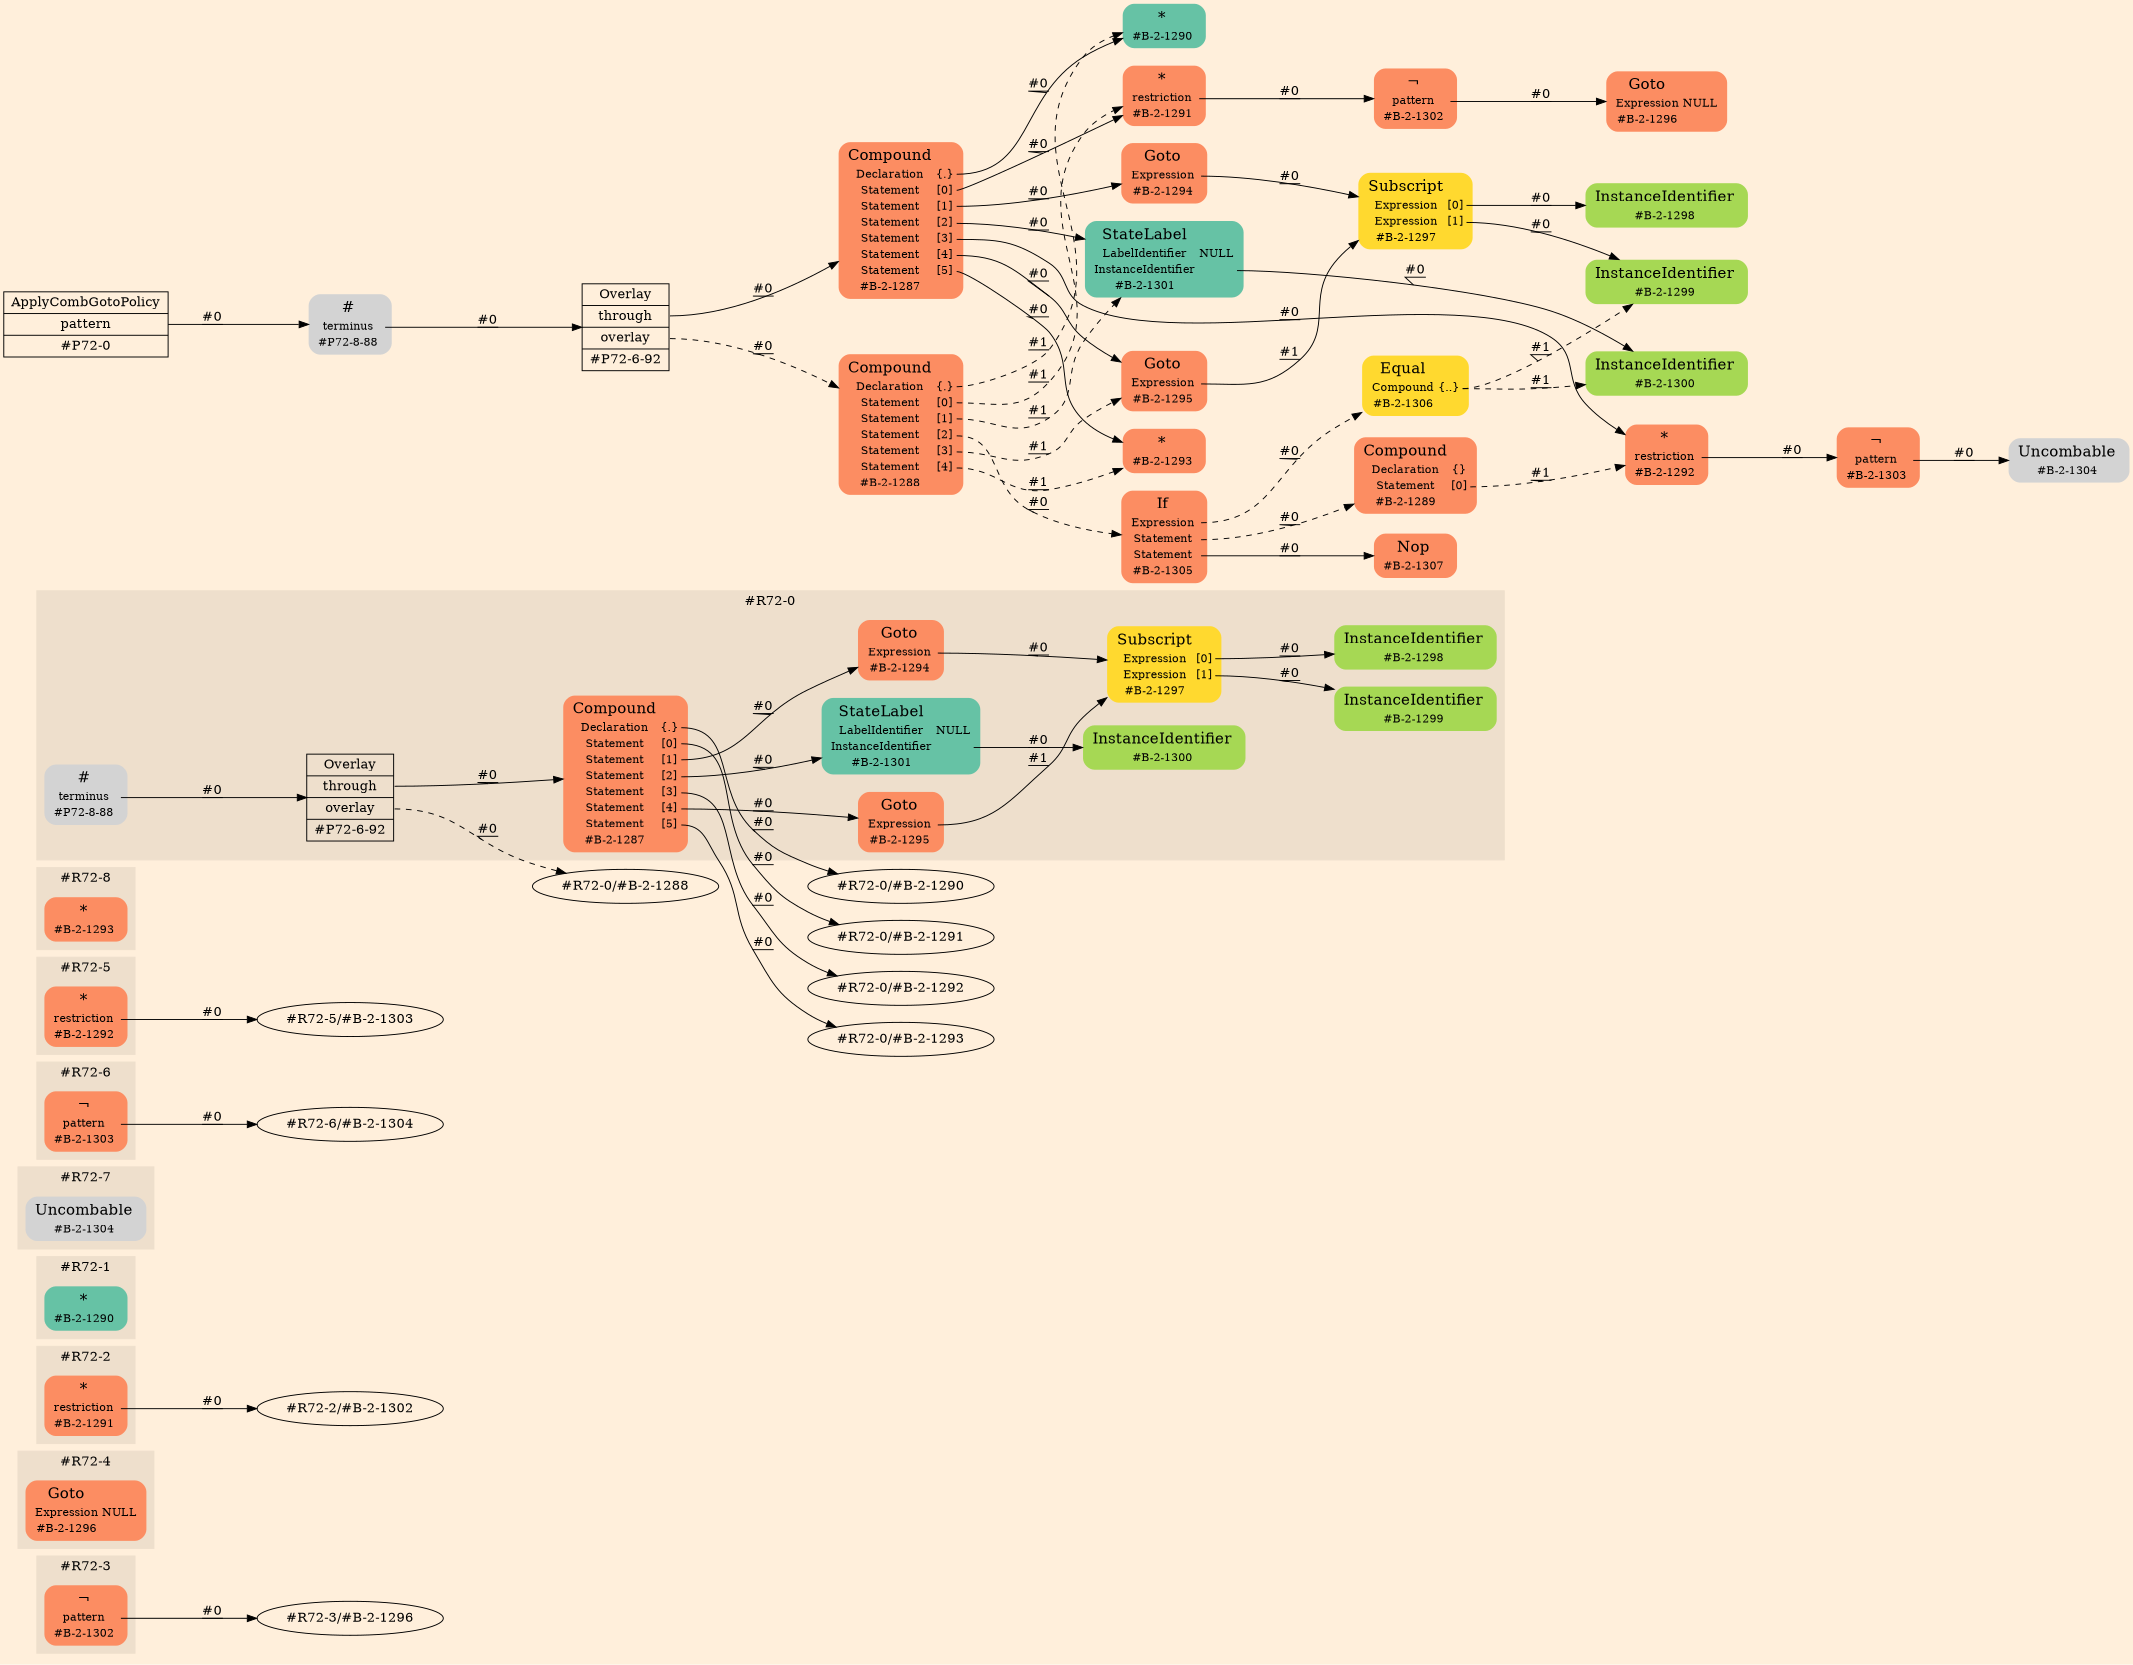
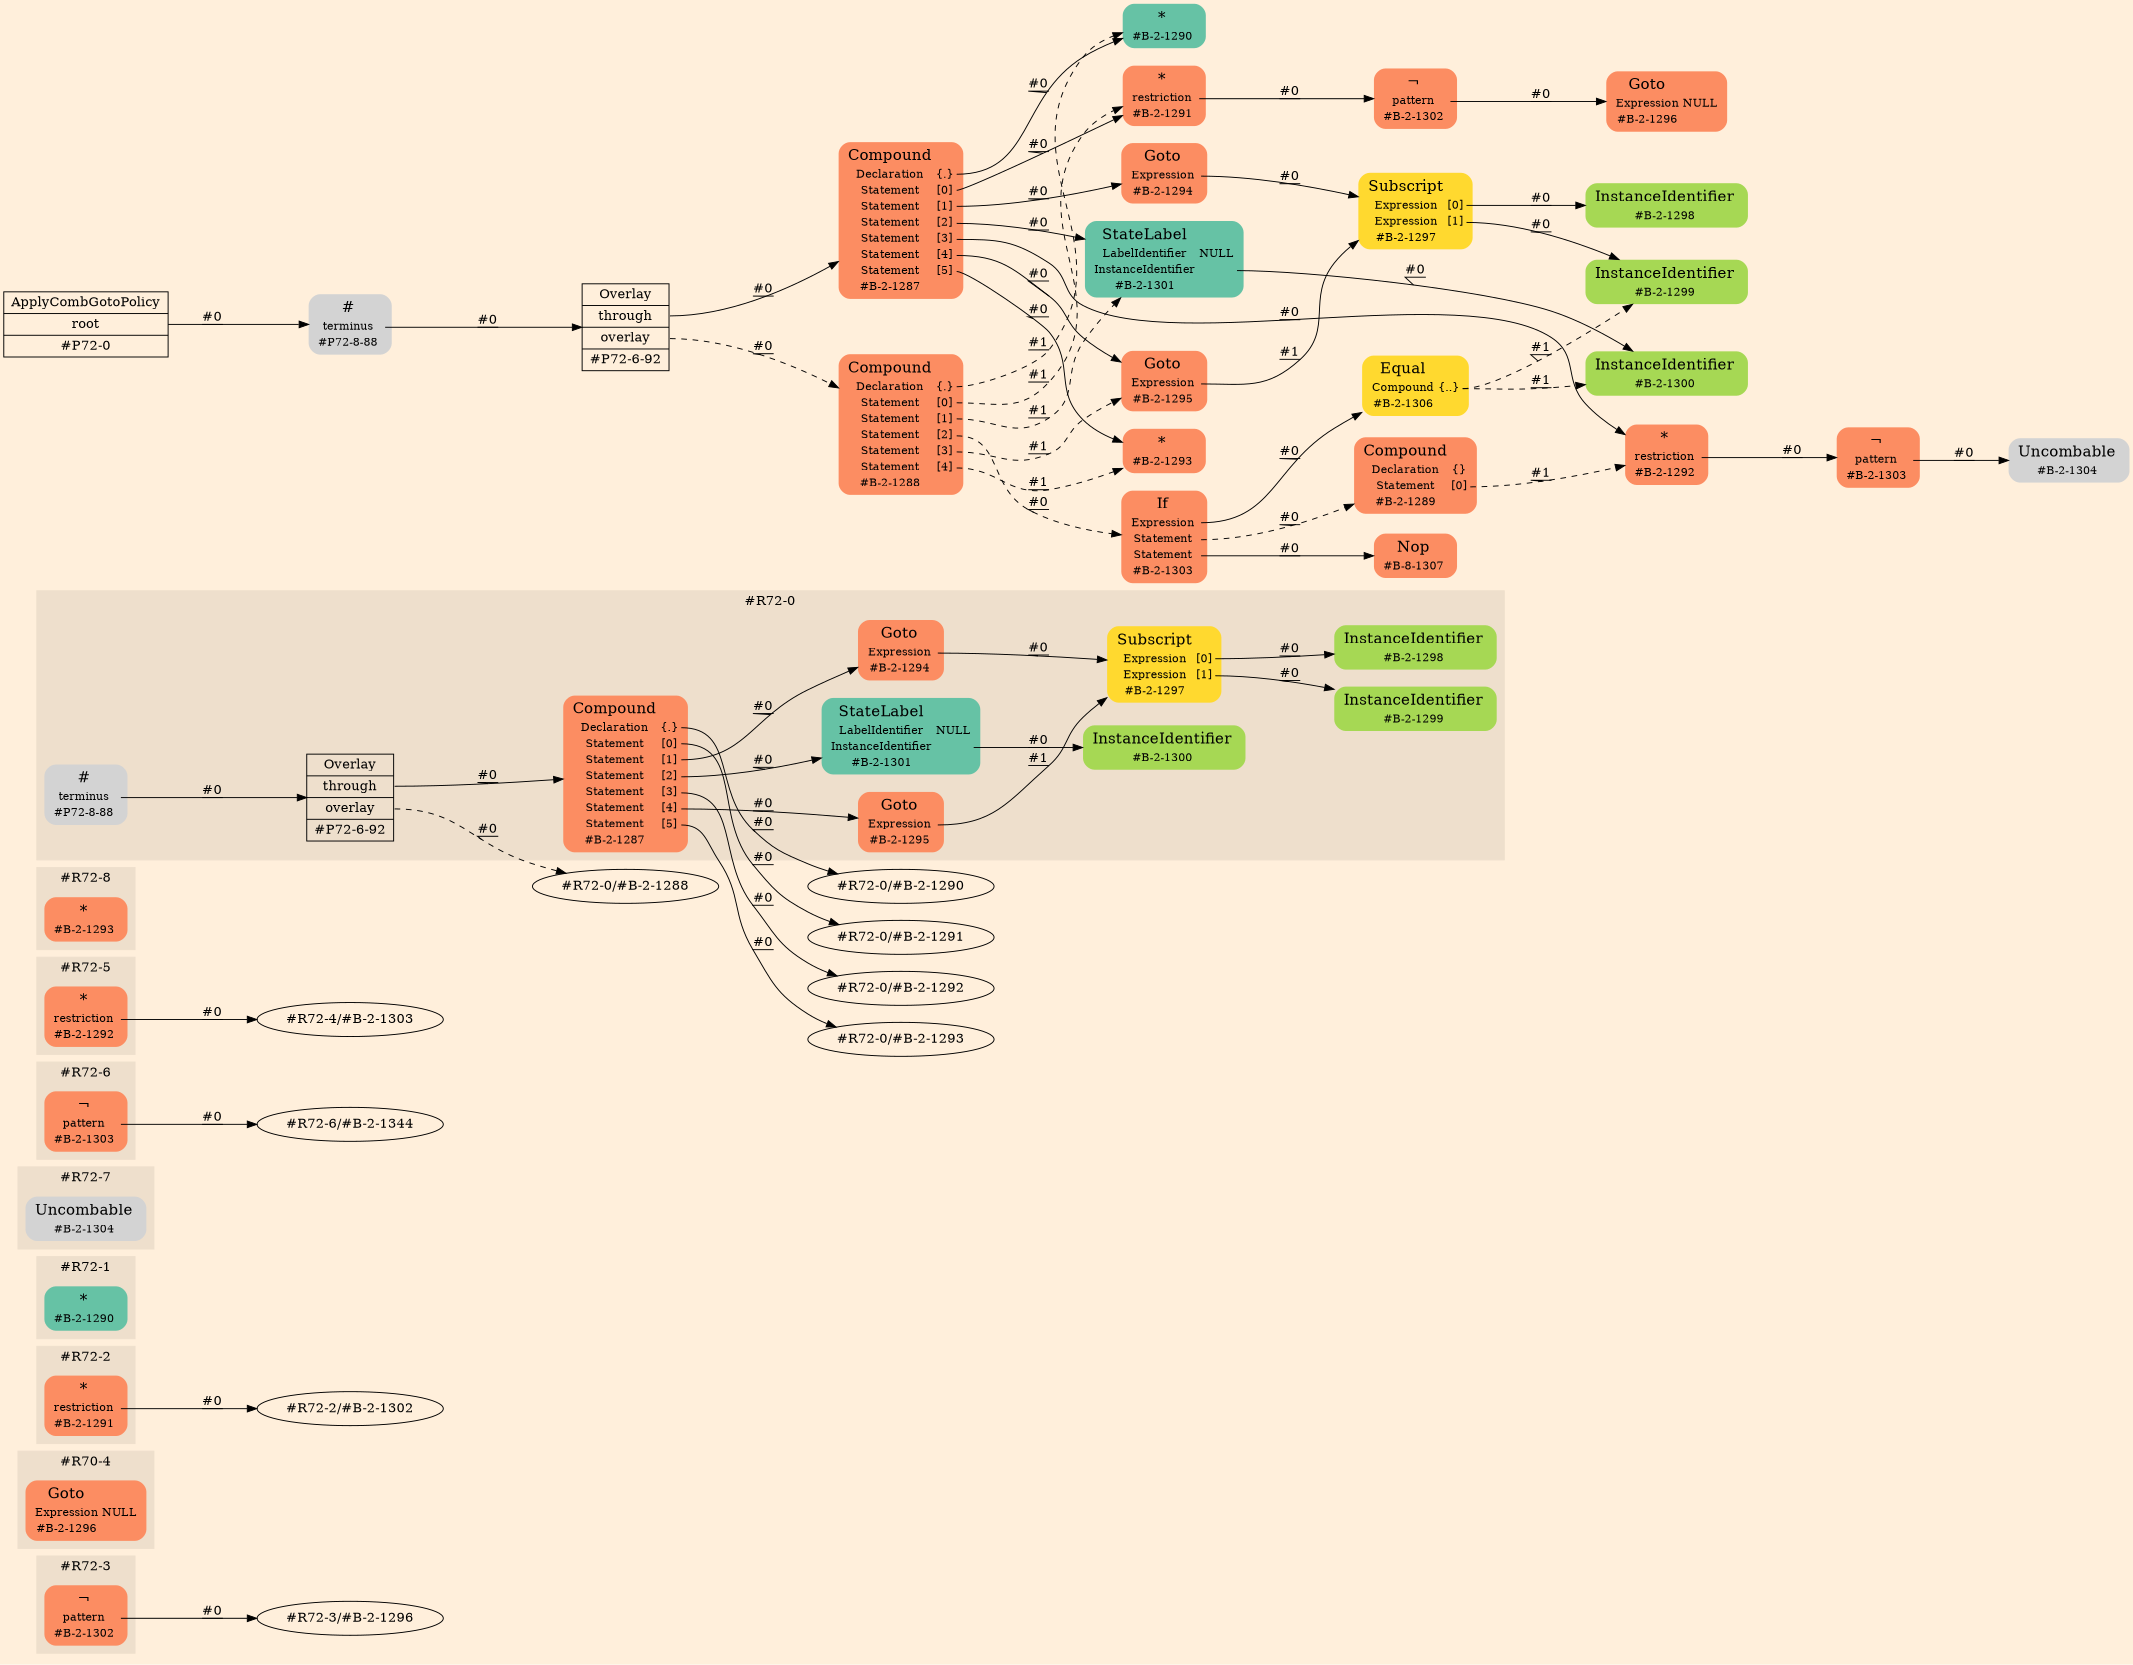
(86, 324) -> (86, 324)
(1281, 478) -> (1281, 478)
(1414, 566) -> (1414, 566)
(1163, 571) -> (1163, 571)
(350, 1020) -> (350, 1020)
(350, 1124) -> (350, 1124)
(86, 1462) -> (86, 1462)
